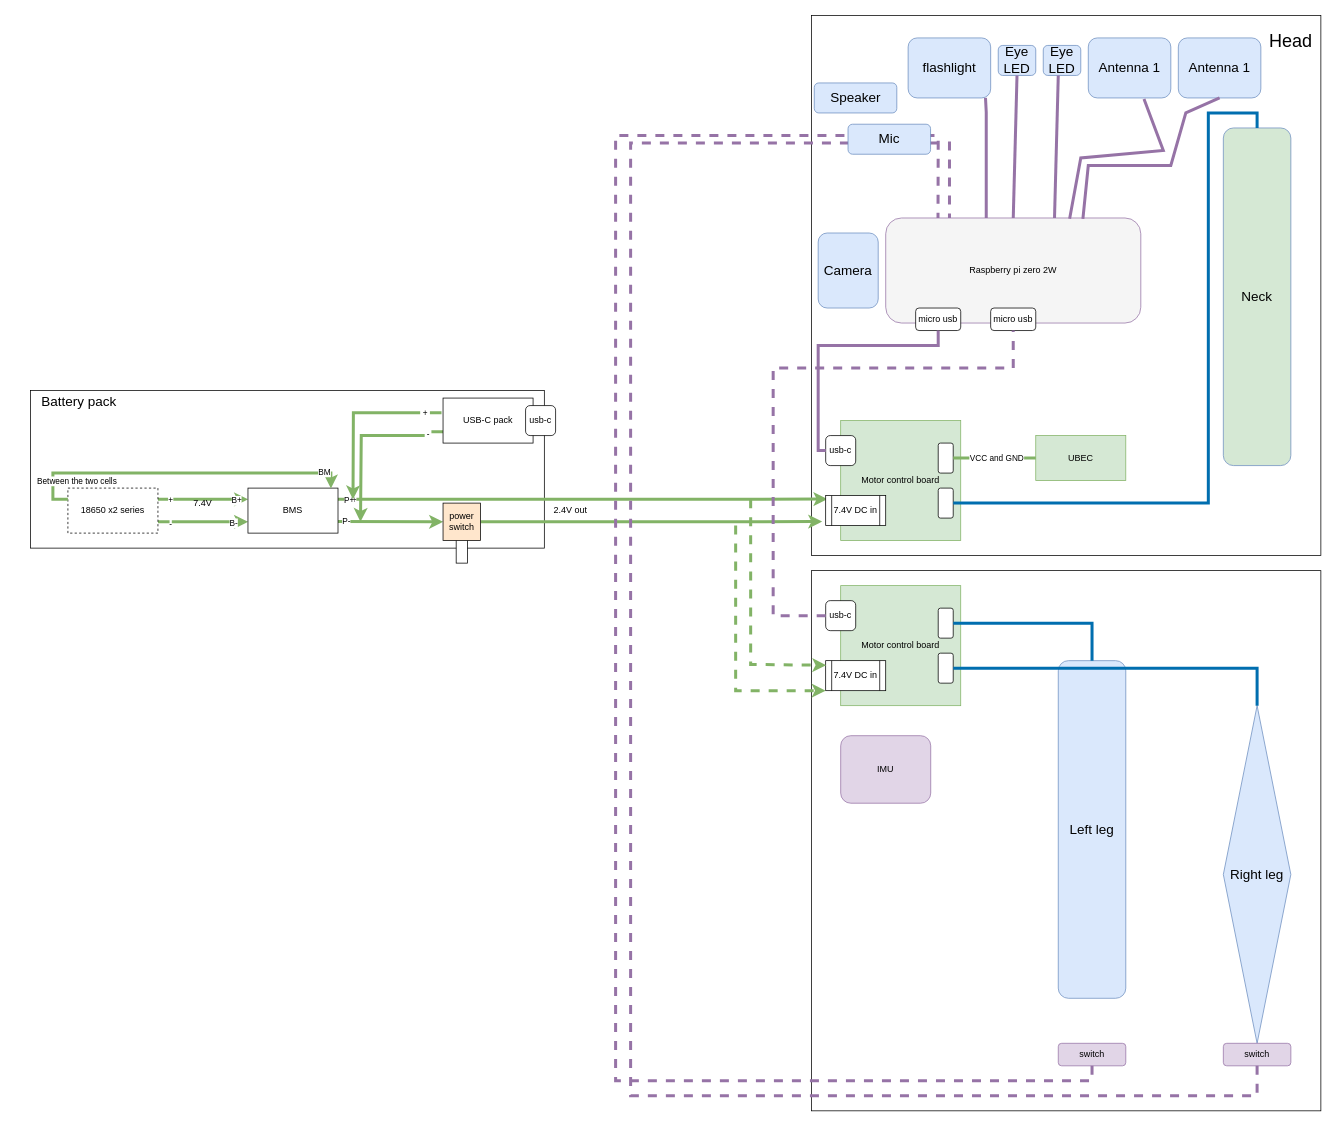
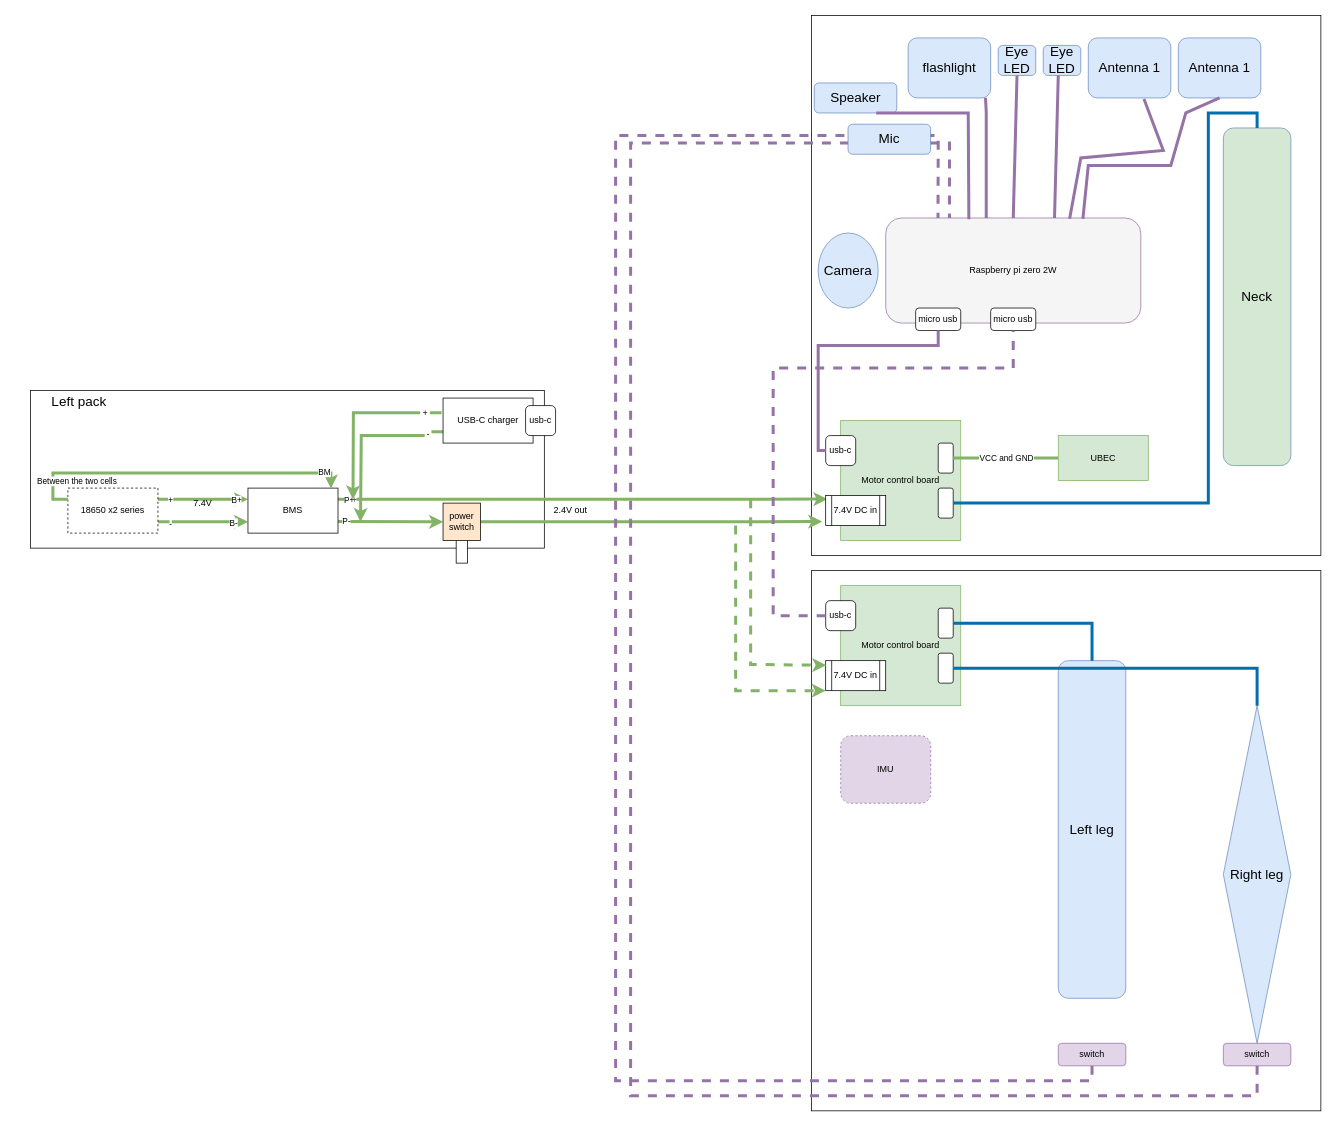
(1290, 42) -> none
none -> (968, 121)
(848, 270) -> (848, 270)
(79, 402) -> (79, 402)
(488, 420) -> (488, 420)
(1080, 458) -> (1103, 458)
(885, 769) -> (885, 769)
